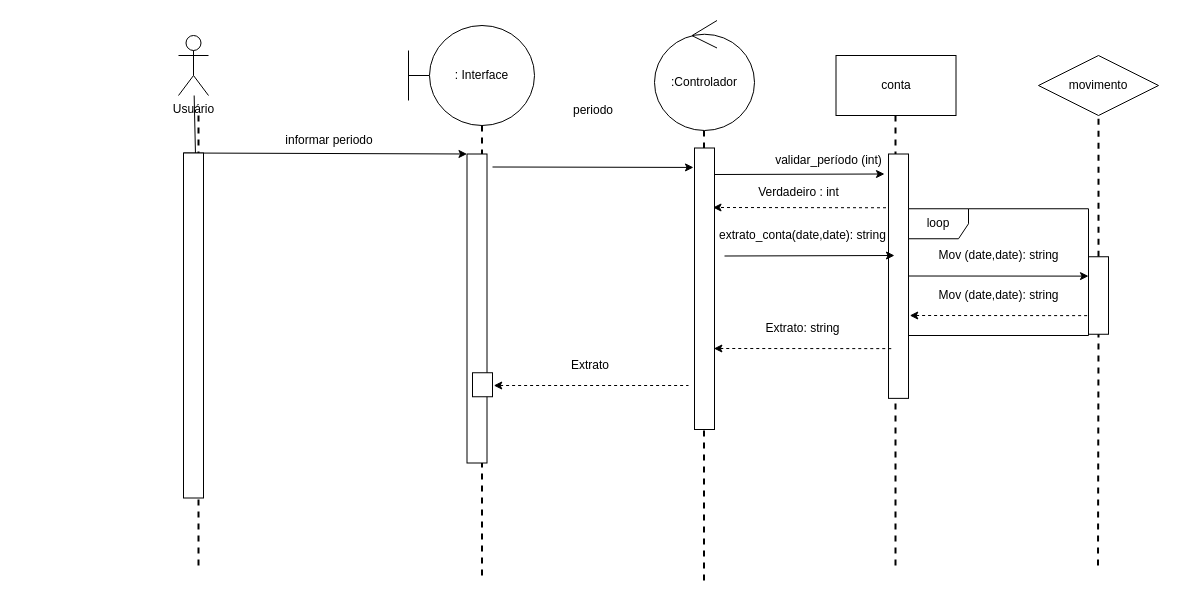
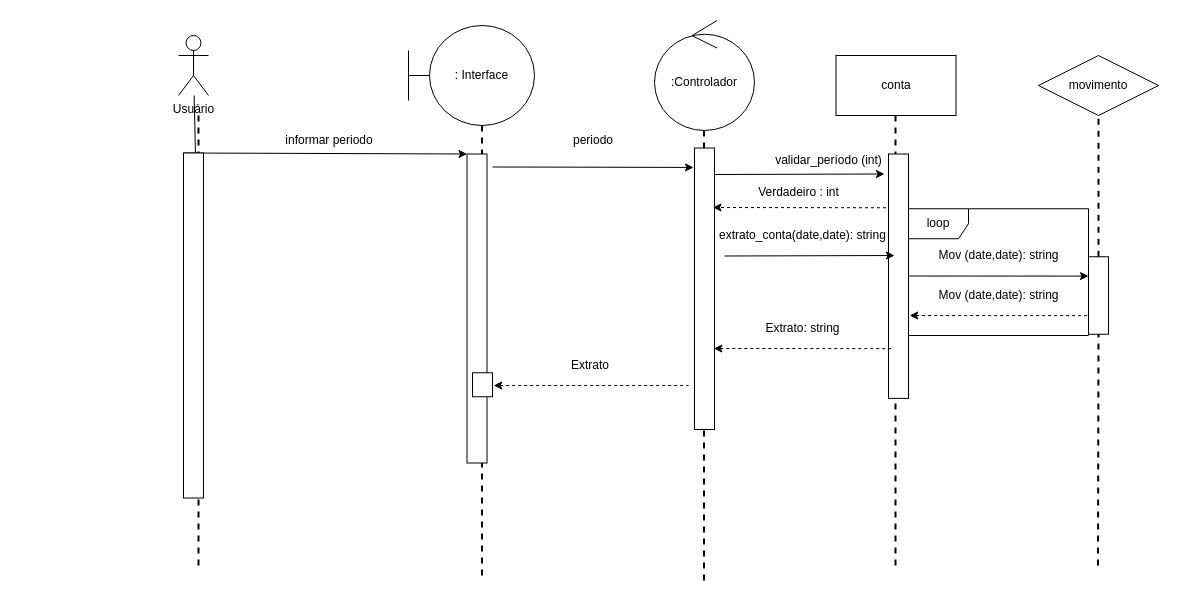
(594, 111) -> (594, 141)
